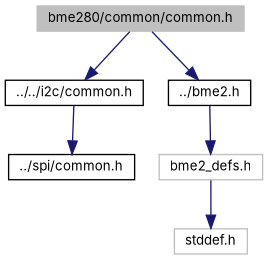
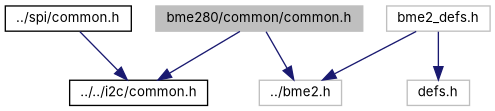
(210, 93) -> (300, 93)
(73, 123) -> (99, 51)
(210, 123) -> (375, 53)
(211, 241) -> (438, 93)
